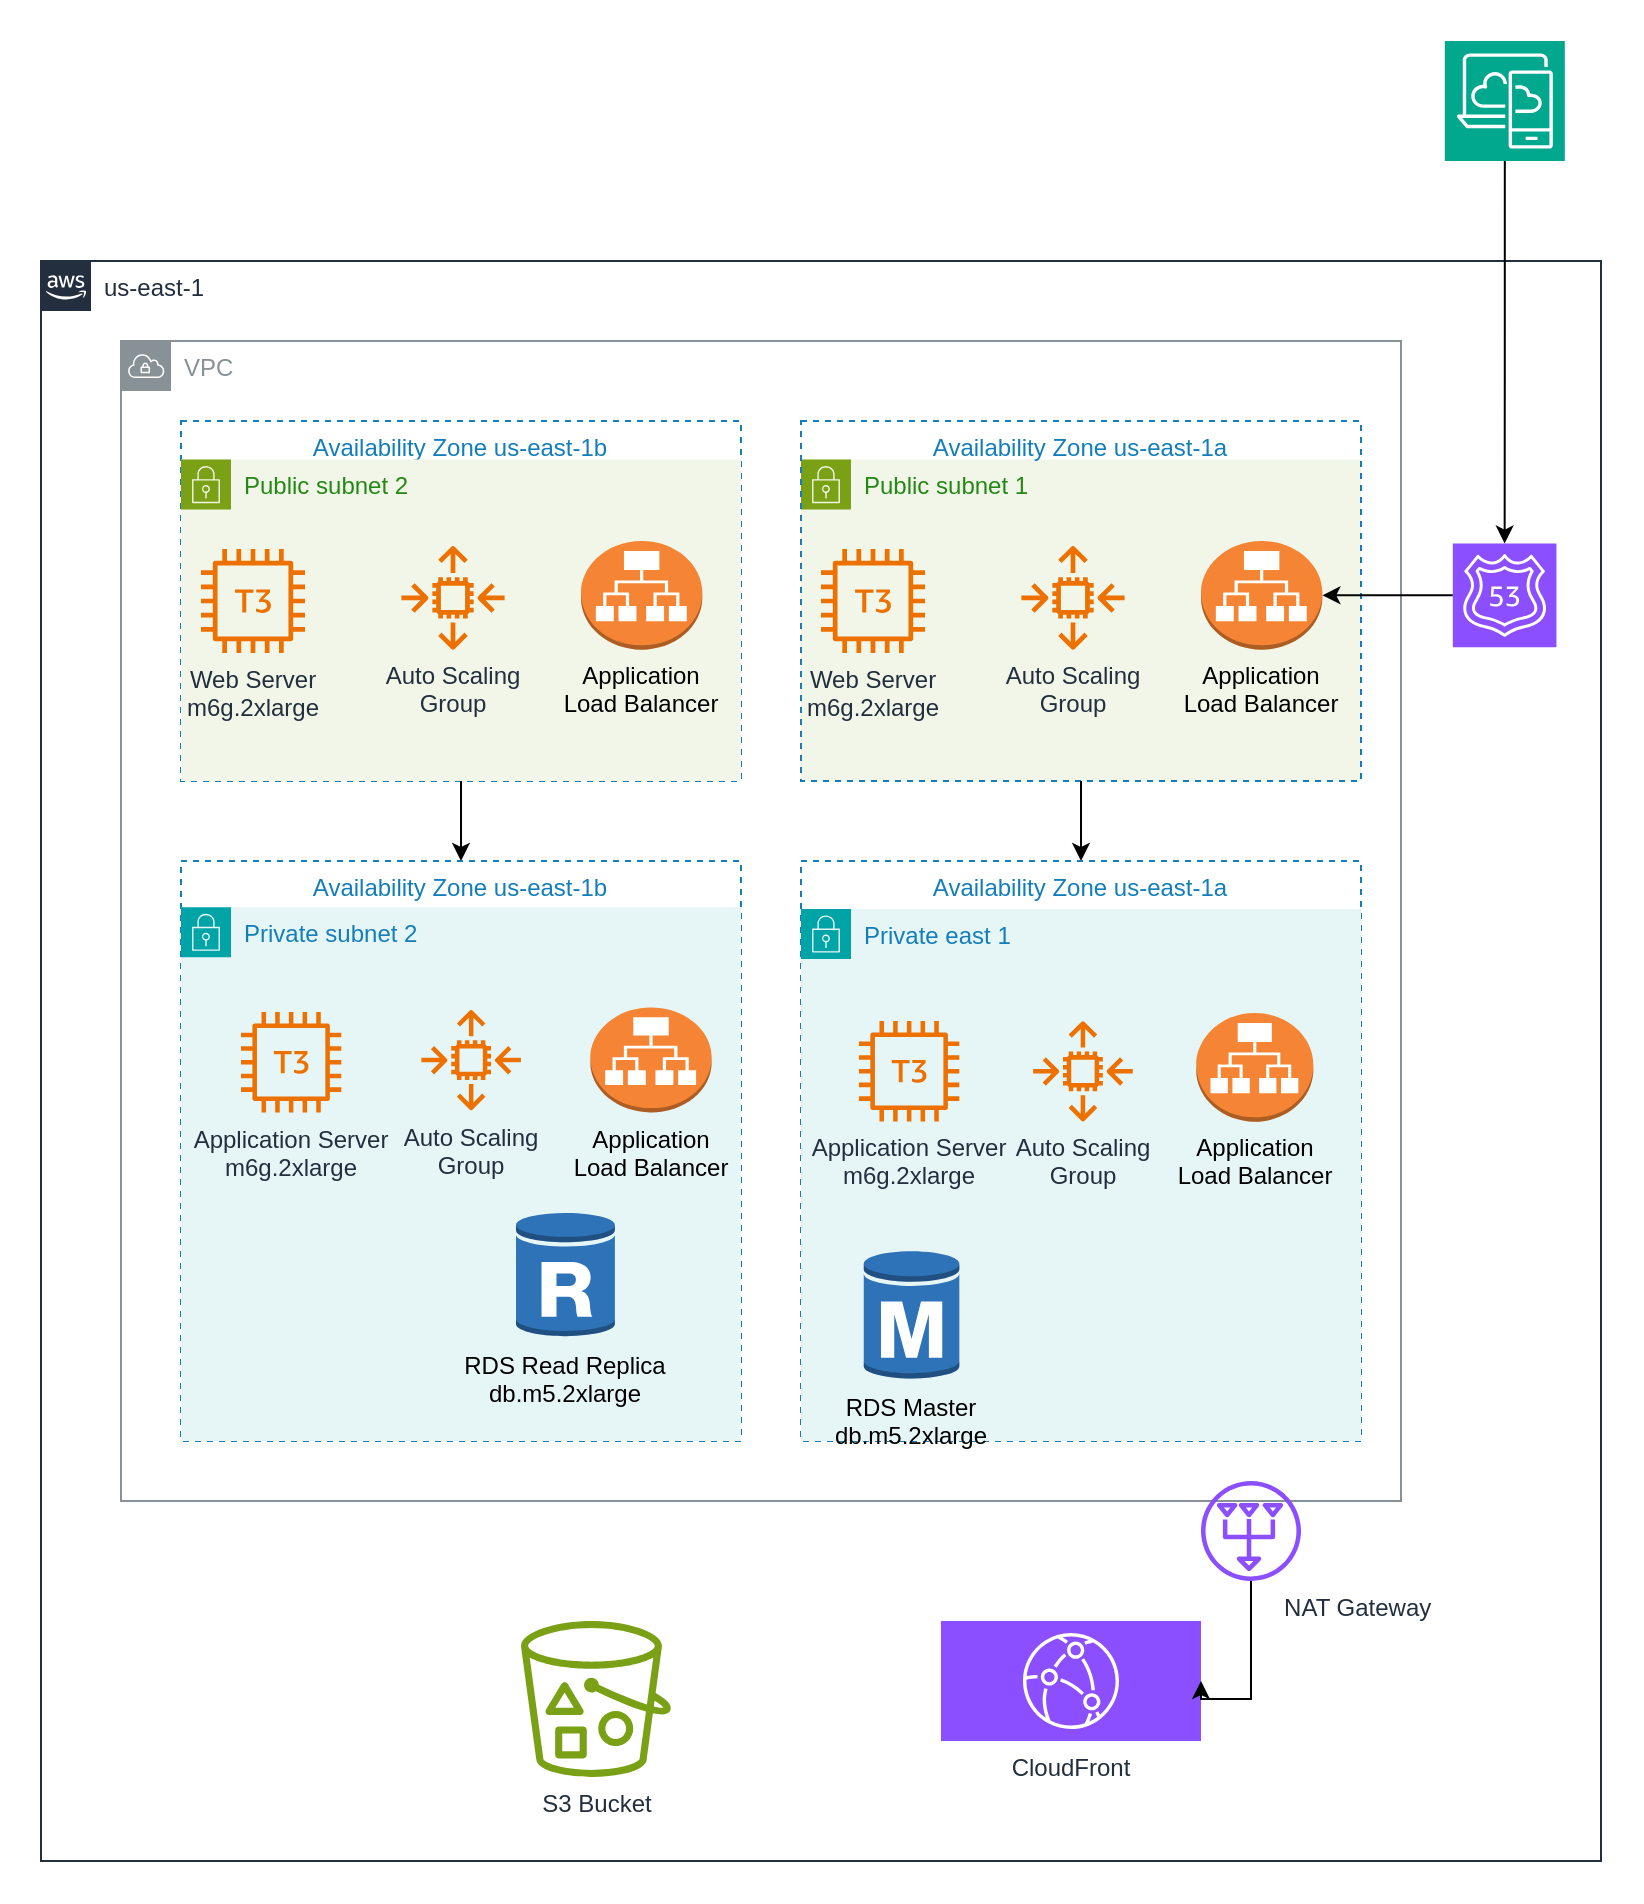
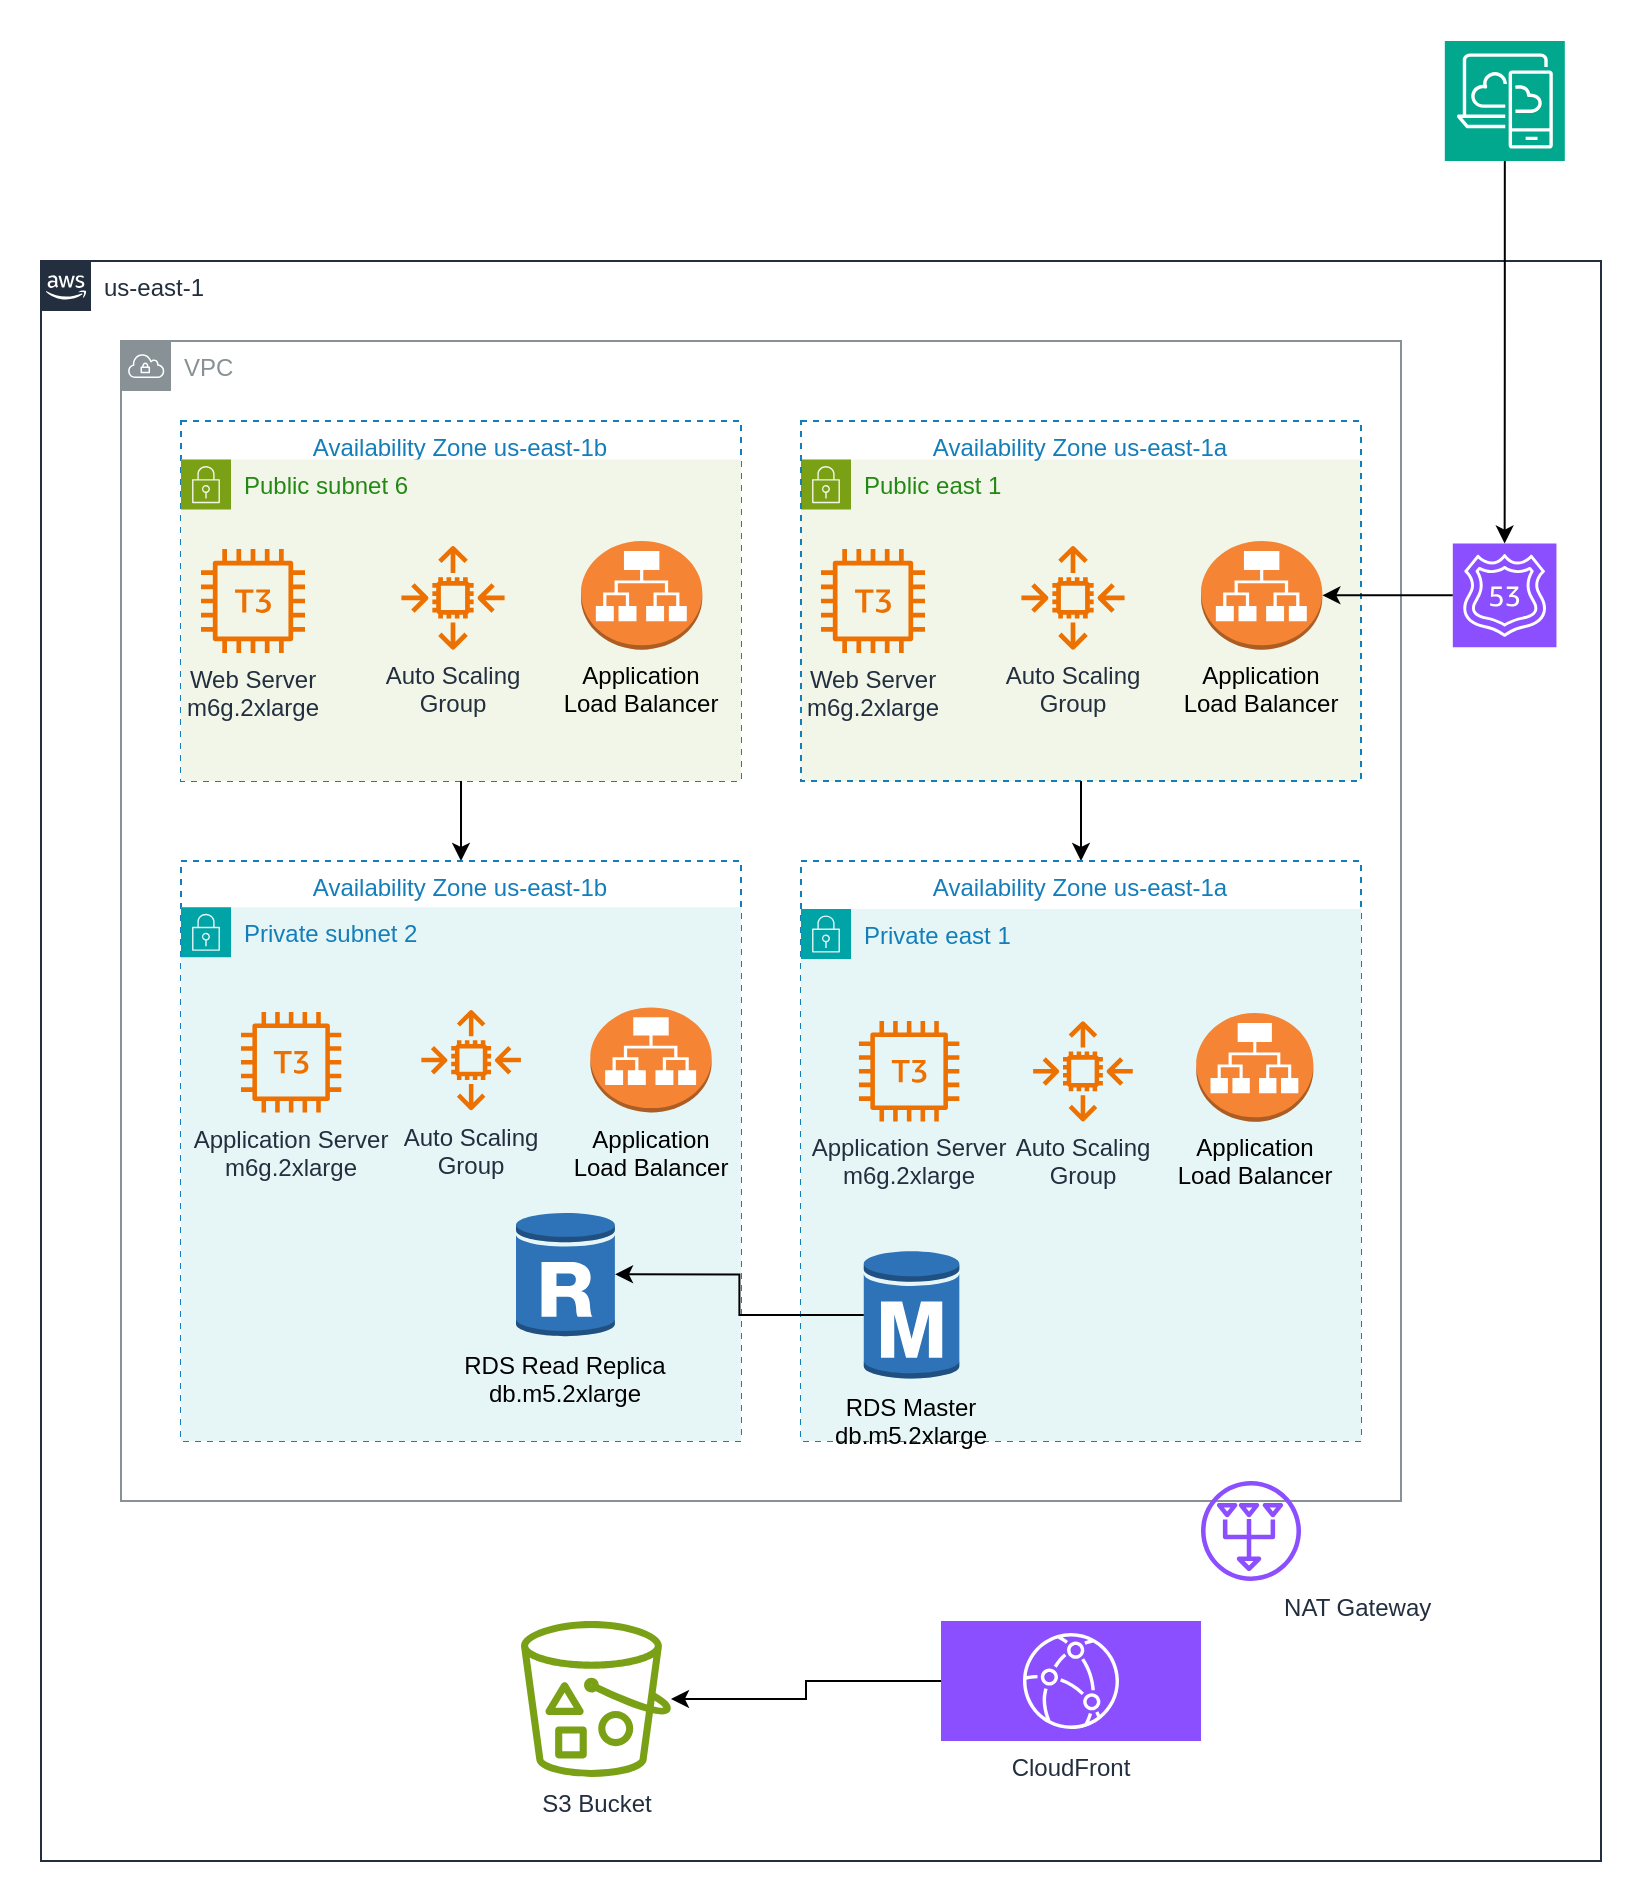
(333, 487) -> (333, 487)
(953, 487) -> (940, 487)
none -> (739, 1302)
(1251, 1667) -> none
none -> (806, 1683)
